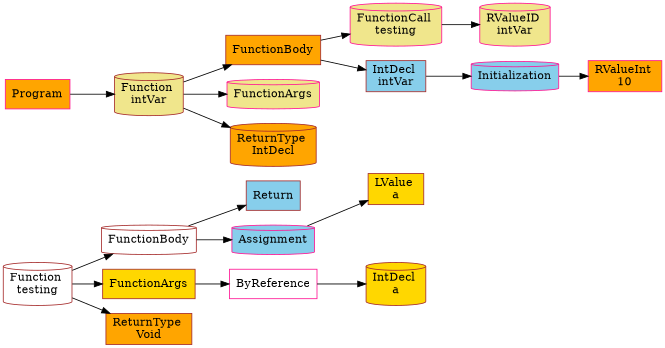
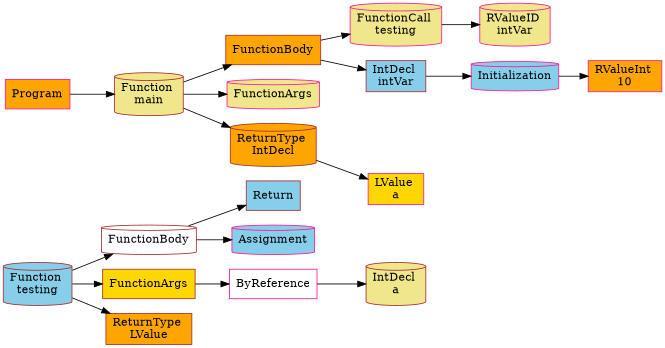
(149, 94) -> (149, 94)
(396, 189) -> (396, 189)
(334, 215) -> (338, 168)
(38, 284) -> (38, 284)
(396, 284) -> (396, 284)
(149, 329) -> (149, 329)
